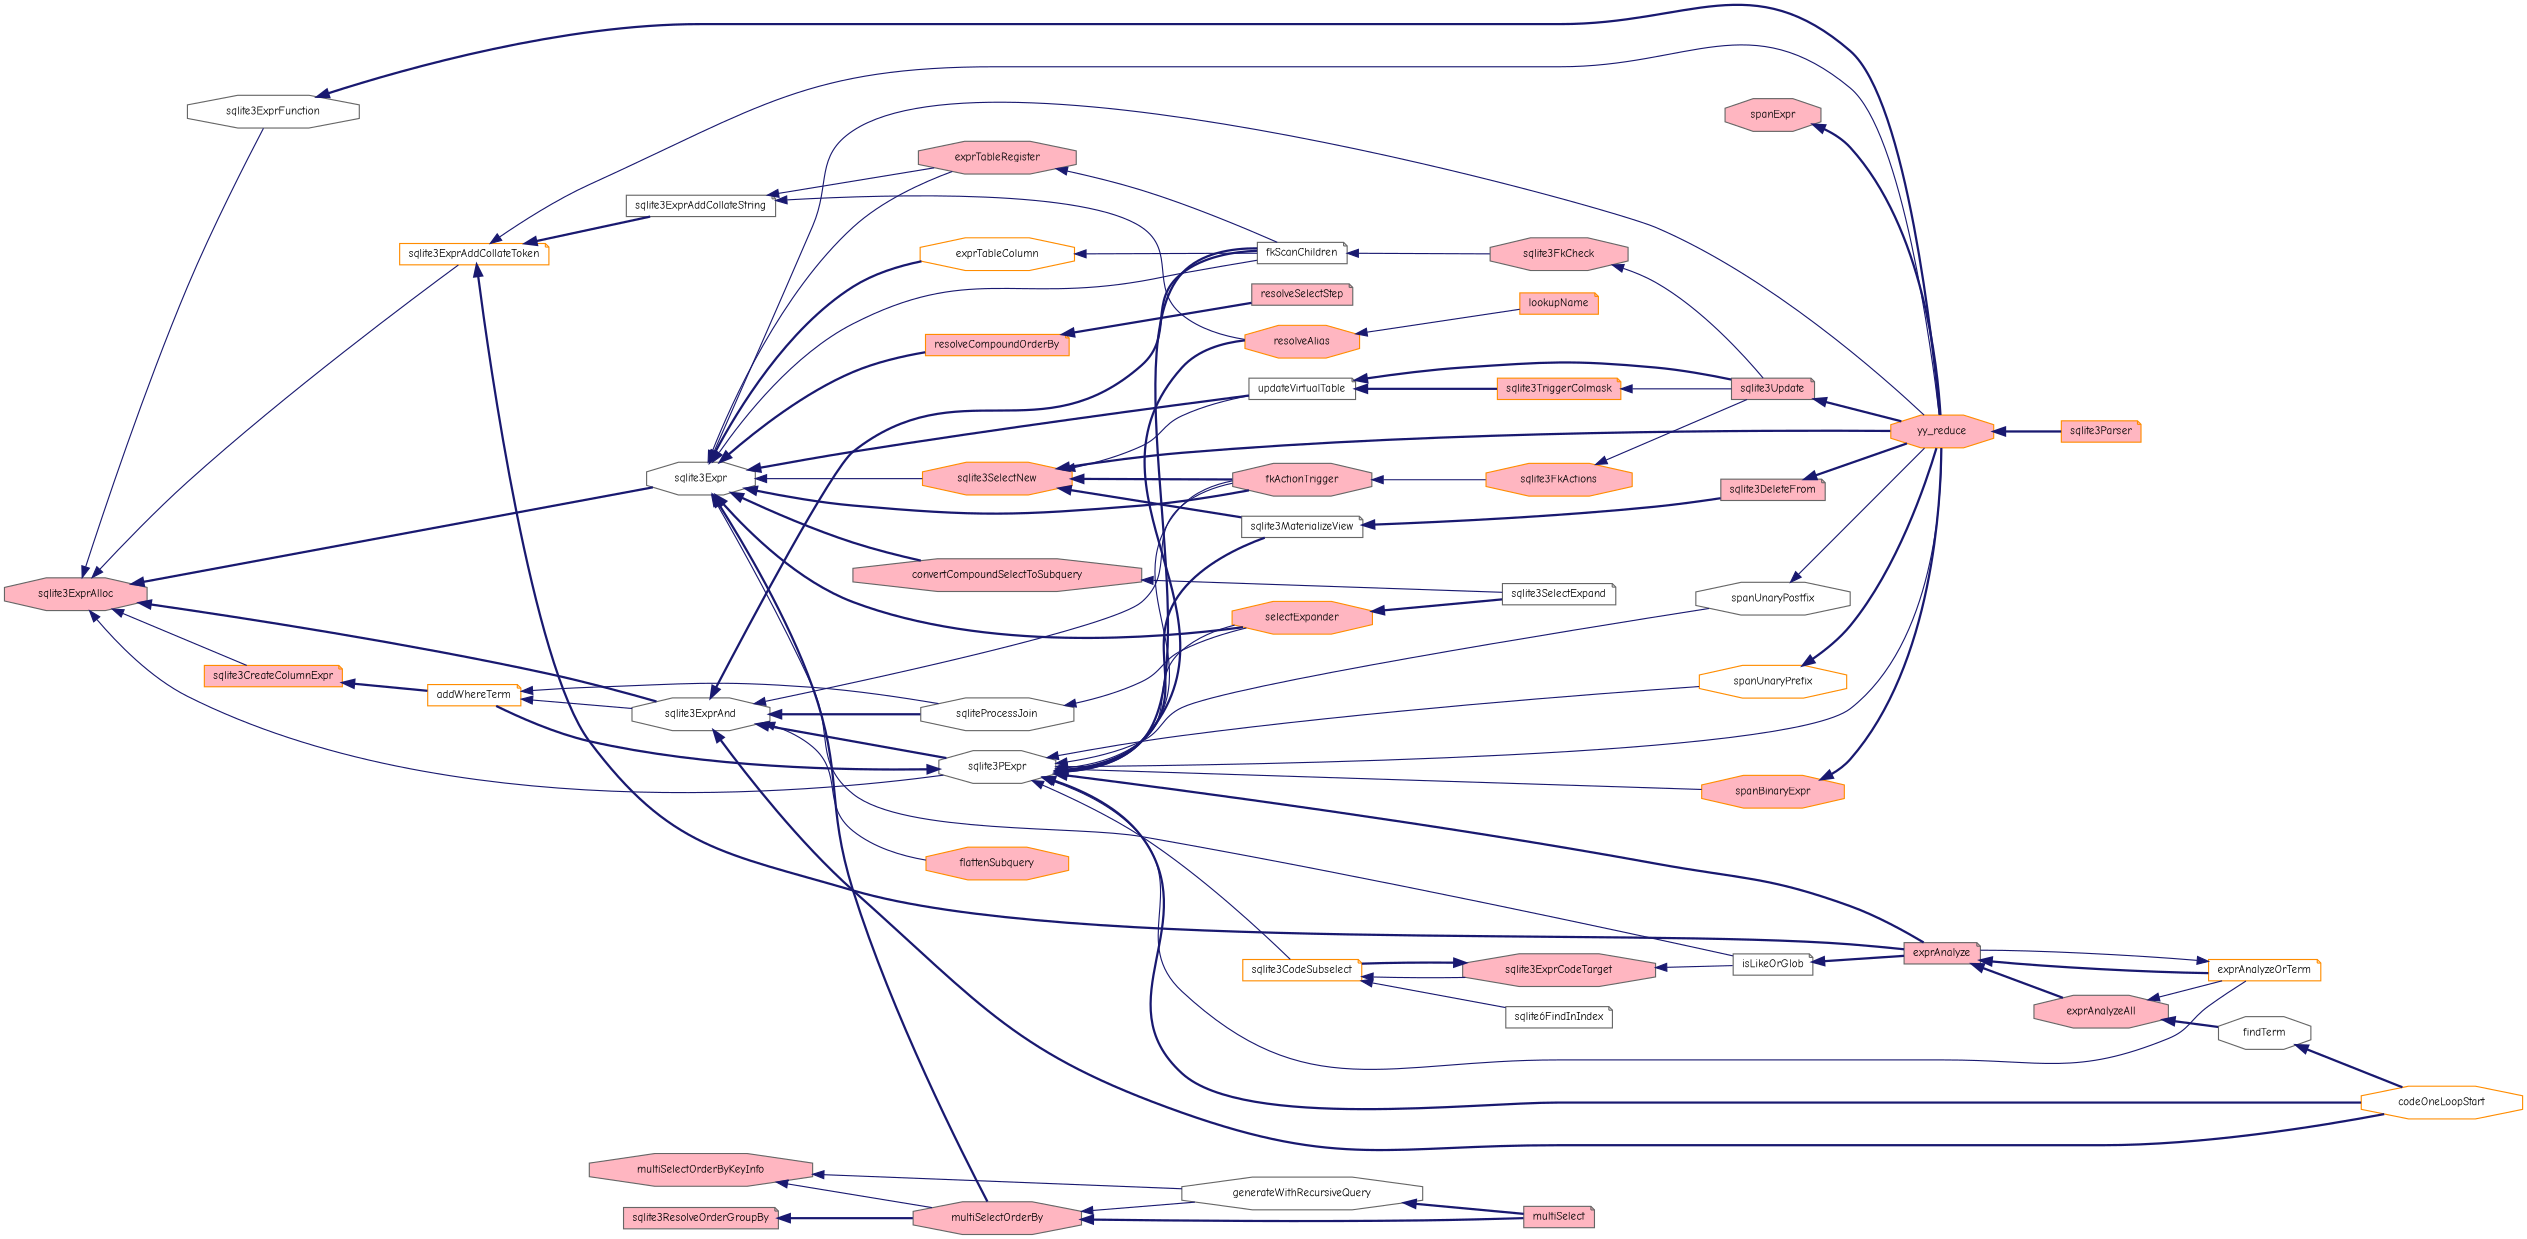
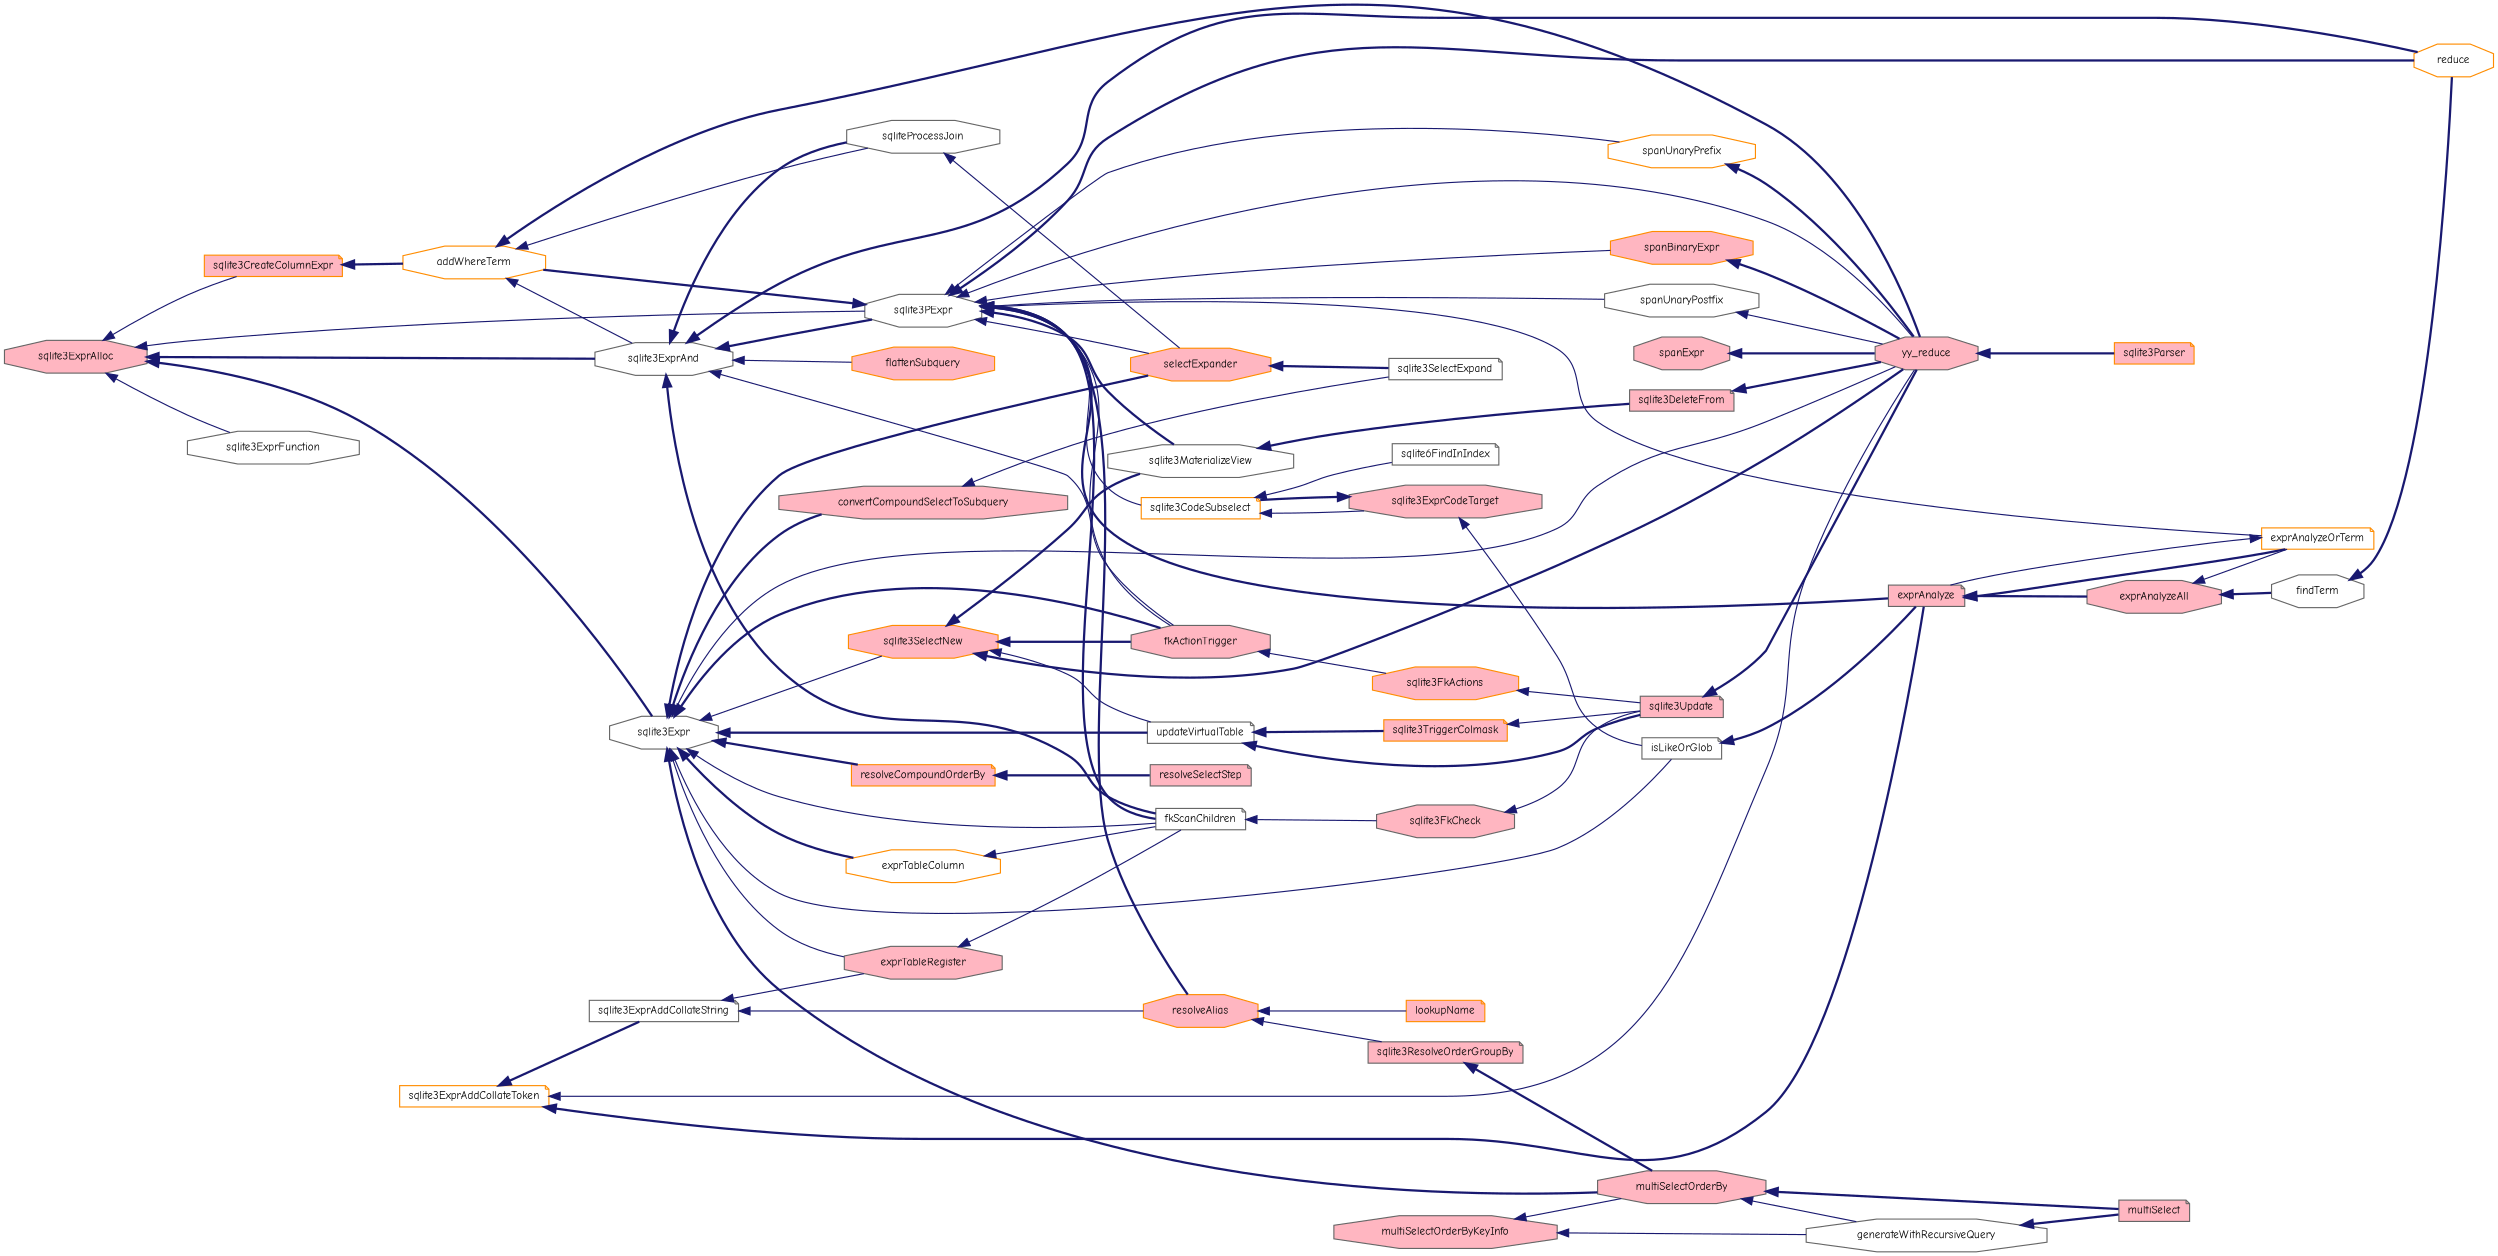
(1281, 24) -> (1181, 22)
(272, 409) -> none
(1942, 431) -> (1927, 353)
(1302, 527) -> (1201, 461)
(474, 695) -> (474, 262)
none -> (1323, 1032)
(2442, 1103) -> (2454, 60)
